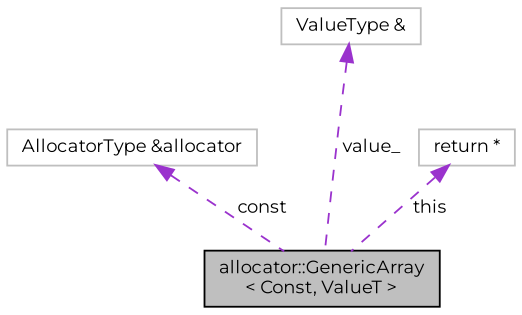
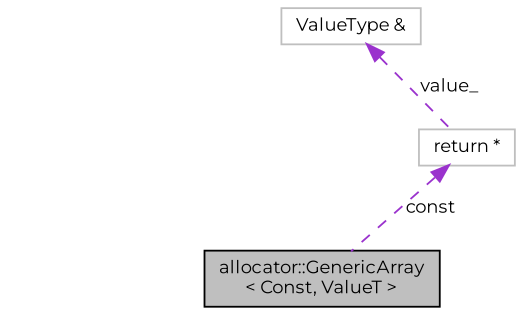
(132, 147) -> none
(335, 157) -> (416, 94)
(429, 208) -> (429, 208)
